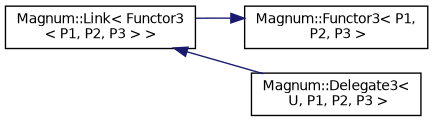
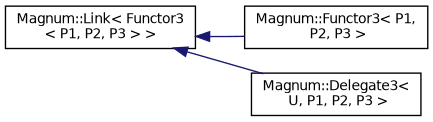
(213, 18) -> (227, 37)
